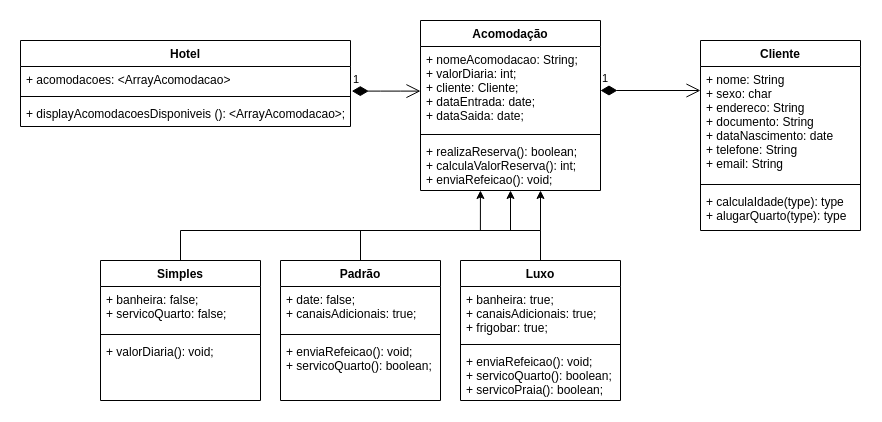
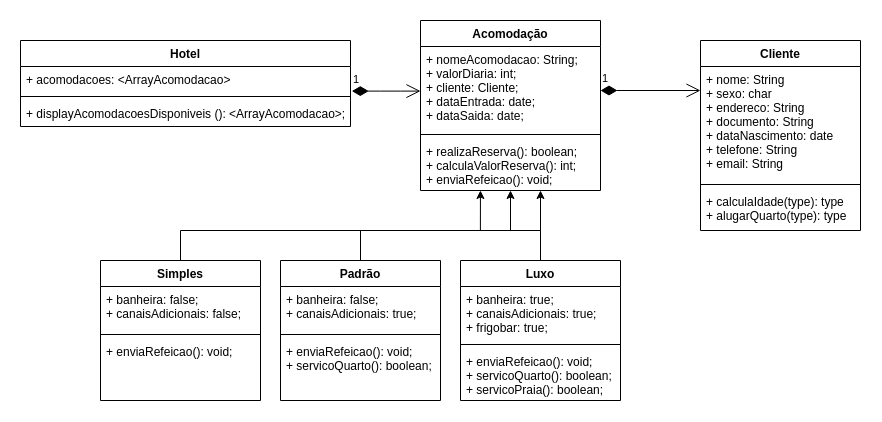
(157, 300) -> (157, 300)
(325, 300) -> (337, 300)
(167, 352) -> (176, 352)
